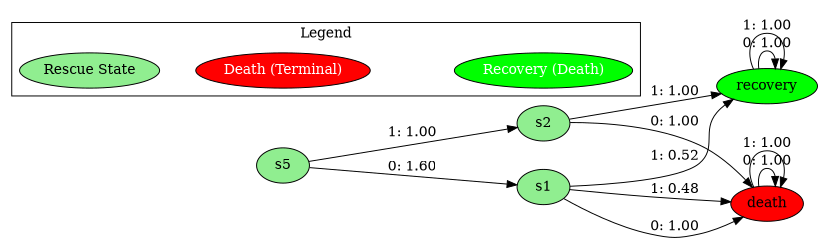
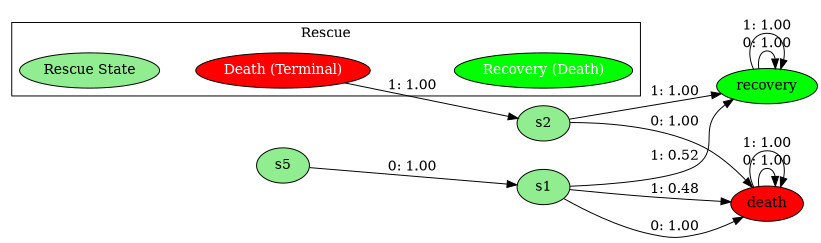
(326, 34) -> (326, 34)
(408, 145) -> (439, 102)
(412, 167) -> (412, 167)
